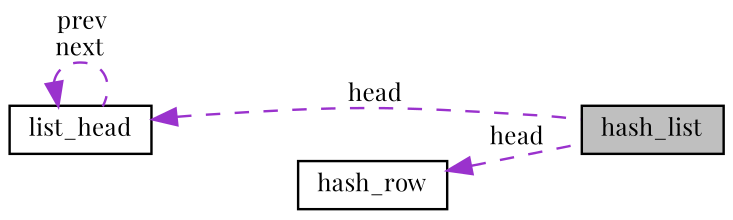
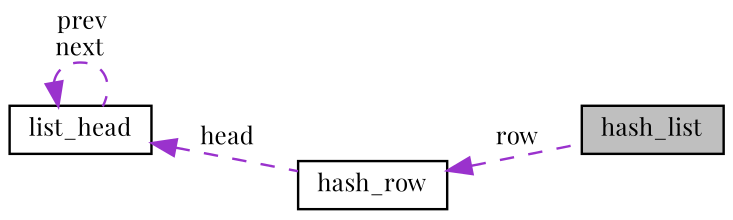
(379, 108) -> (237, 159)
(514, 138) -> (514, 138)
